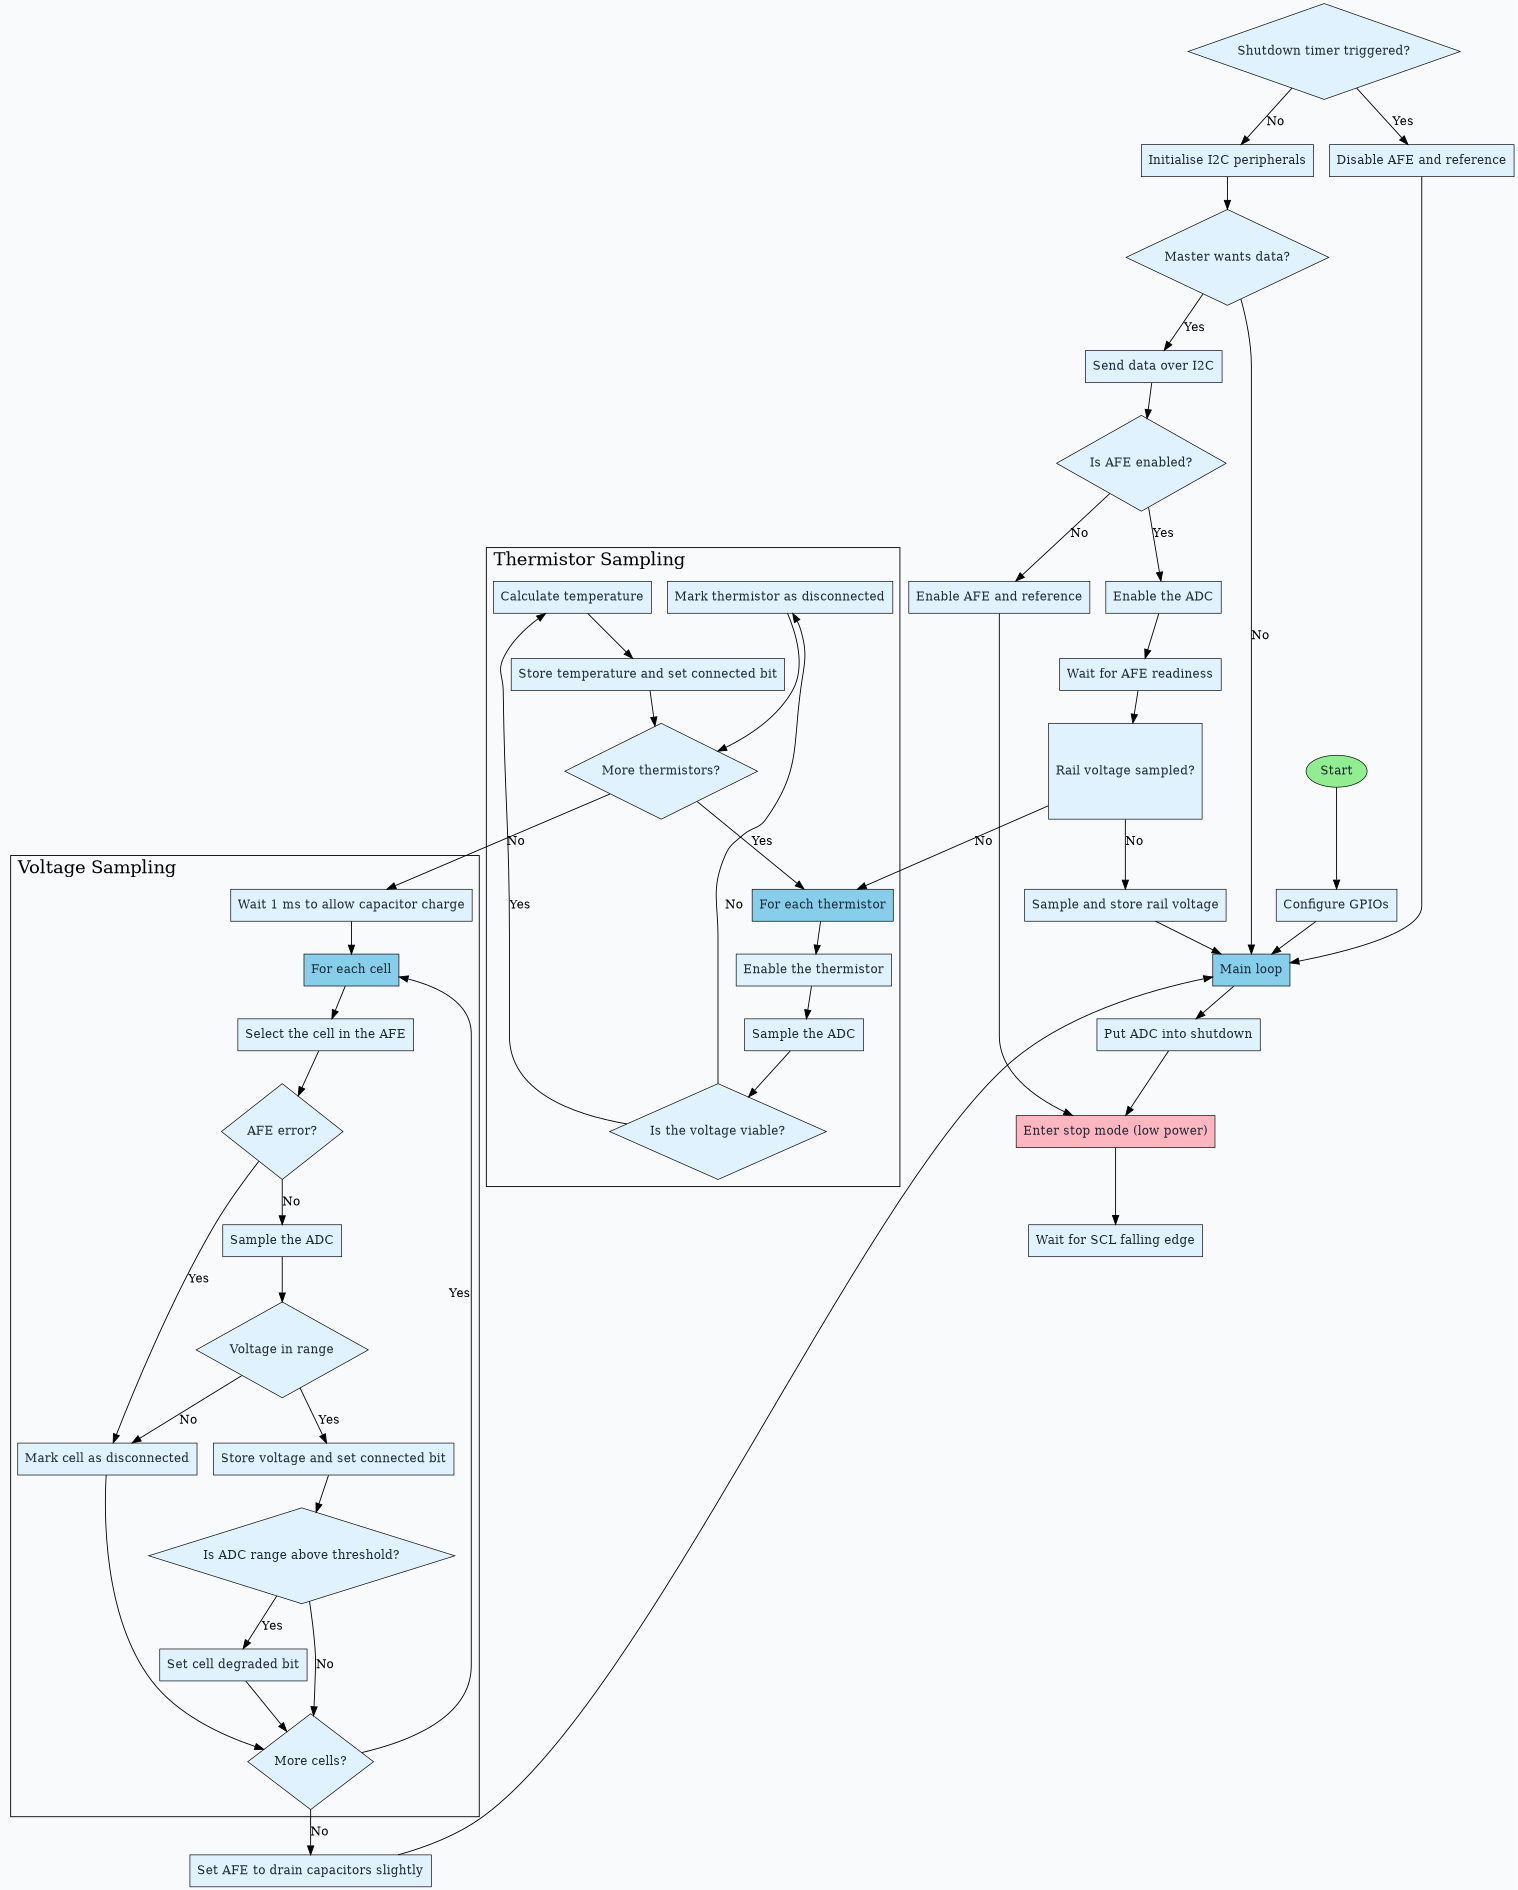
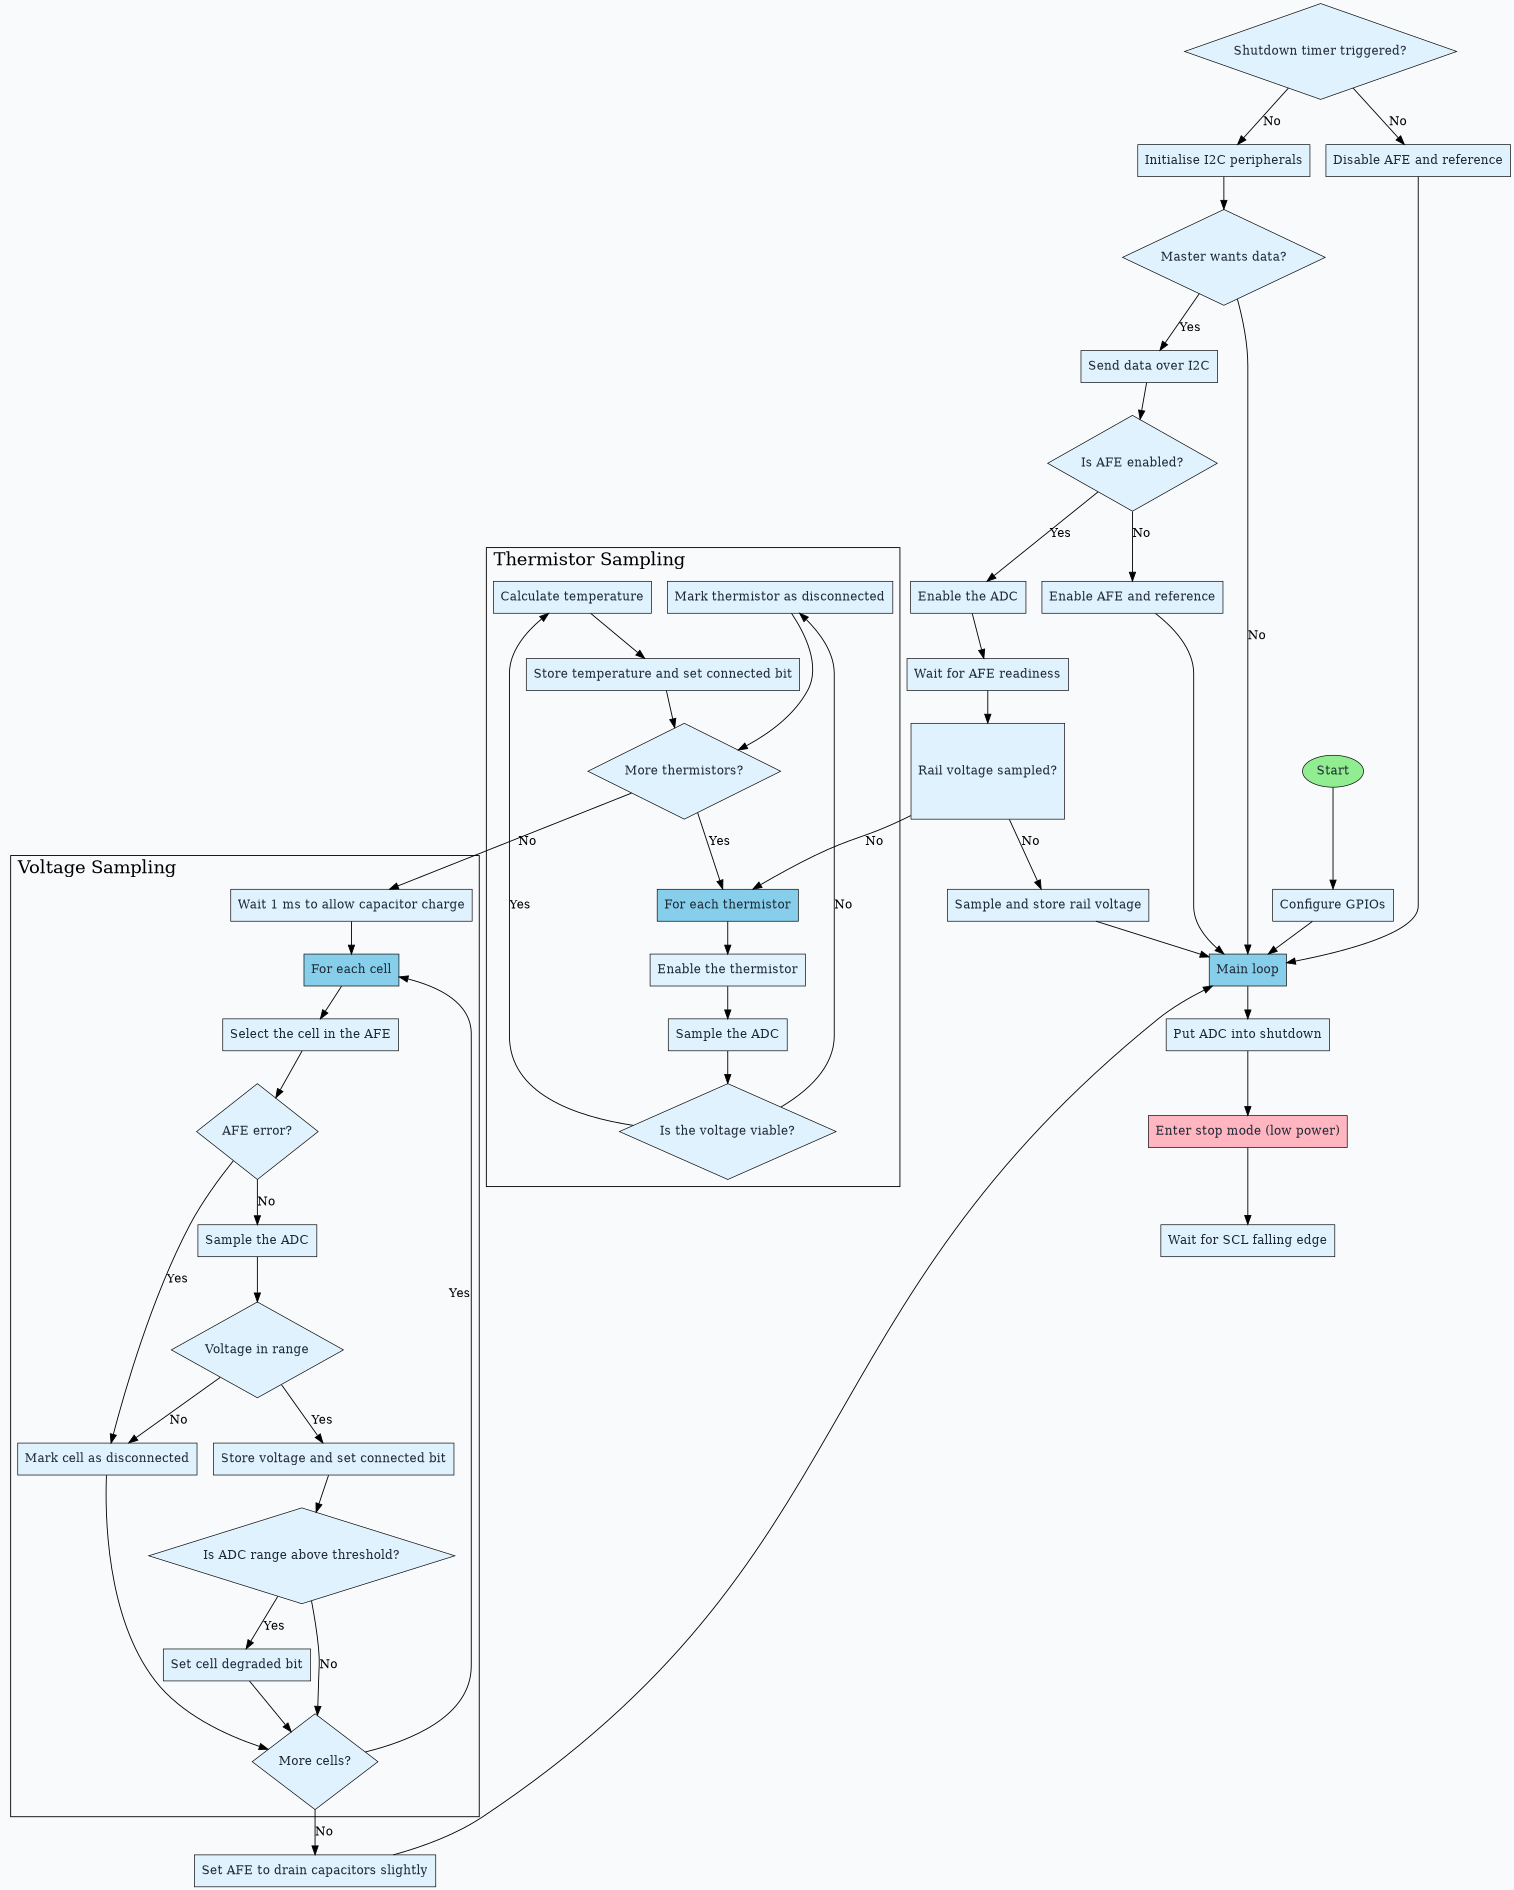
(1404, 122) -> (1398, 122)
(999, 877) -> (1194, 778)
